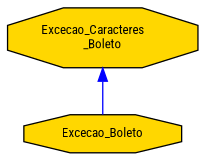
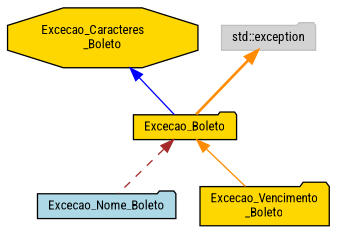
none -> (269, 38)
(103, 134) -> (185, 127)
none -> (107, 206)
none -> (265, 206)
